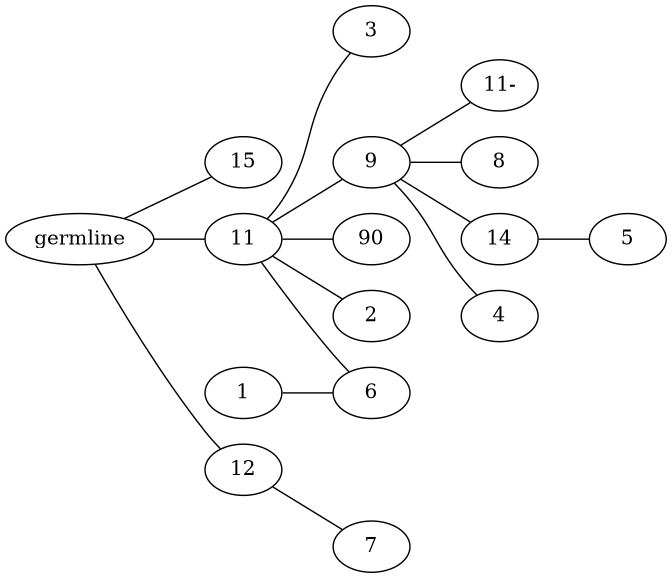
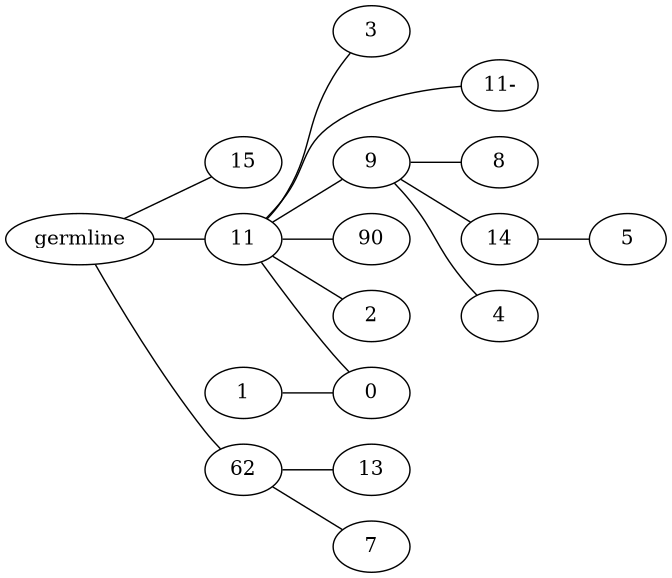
(436, 124) -> (341, 119)
(372, 393) -> (372, 393)
(243, 470) -> (243, 470)
none -> (372, 470)
